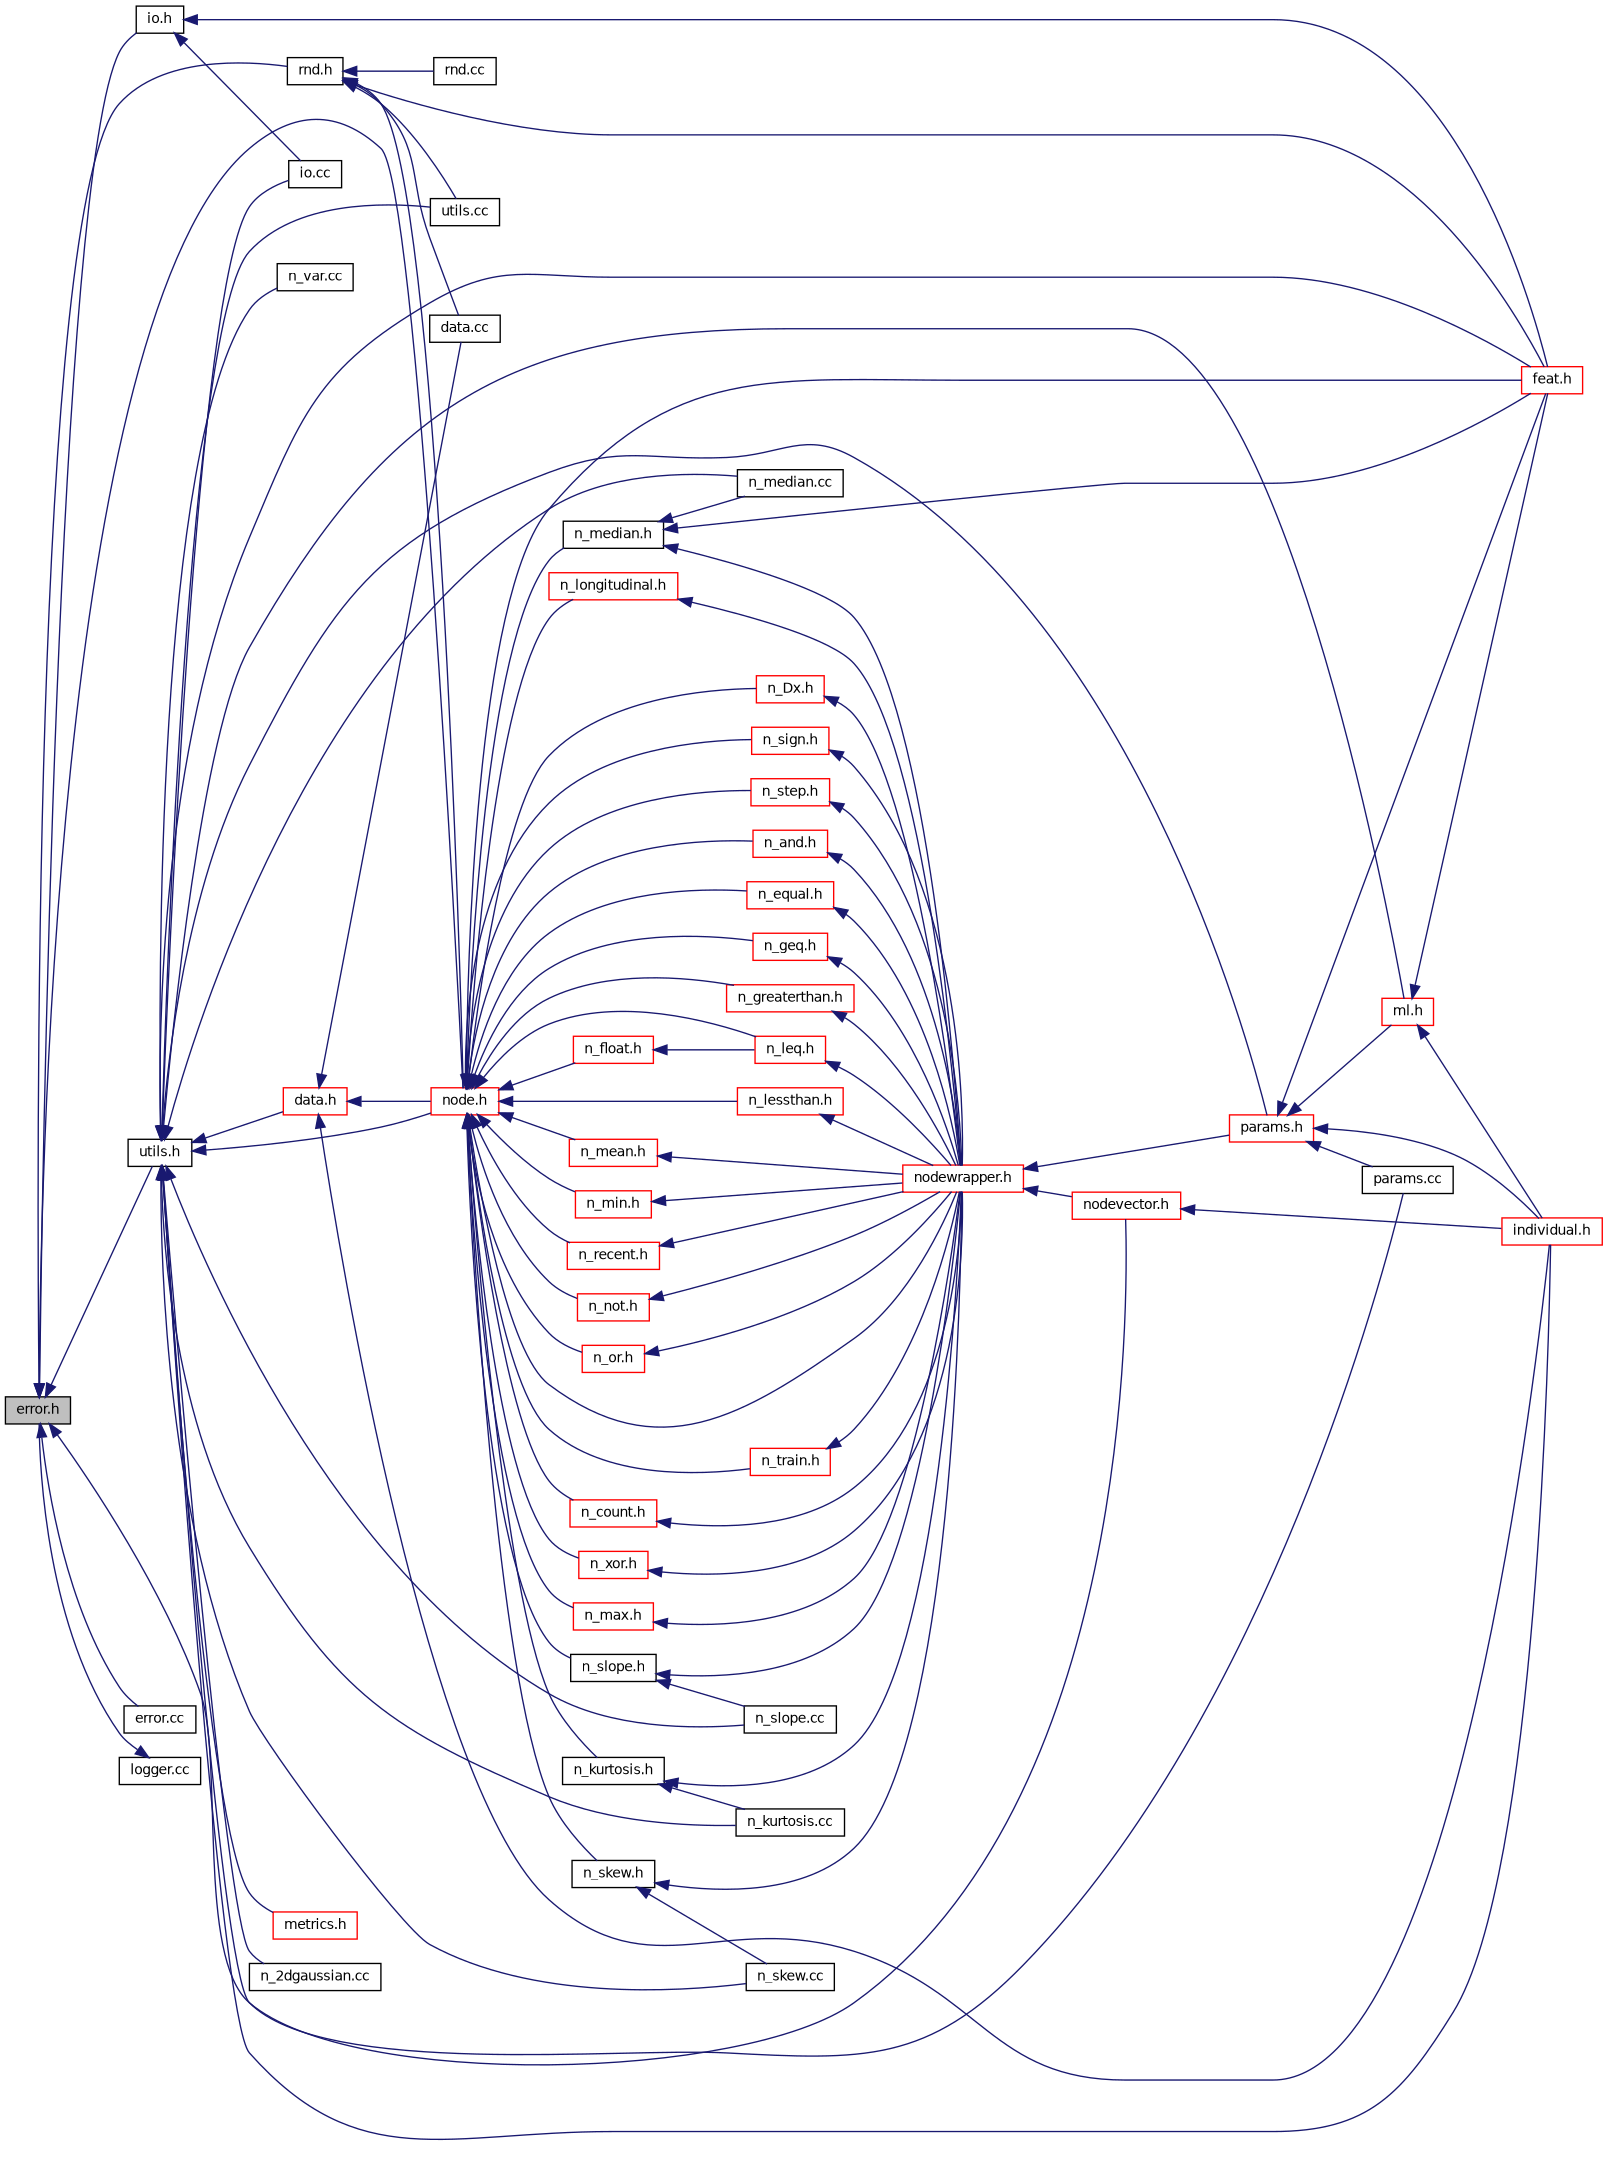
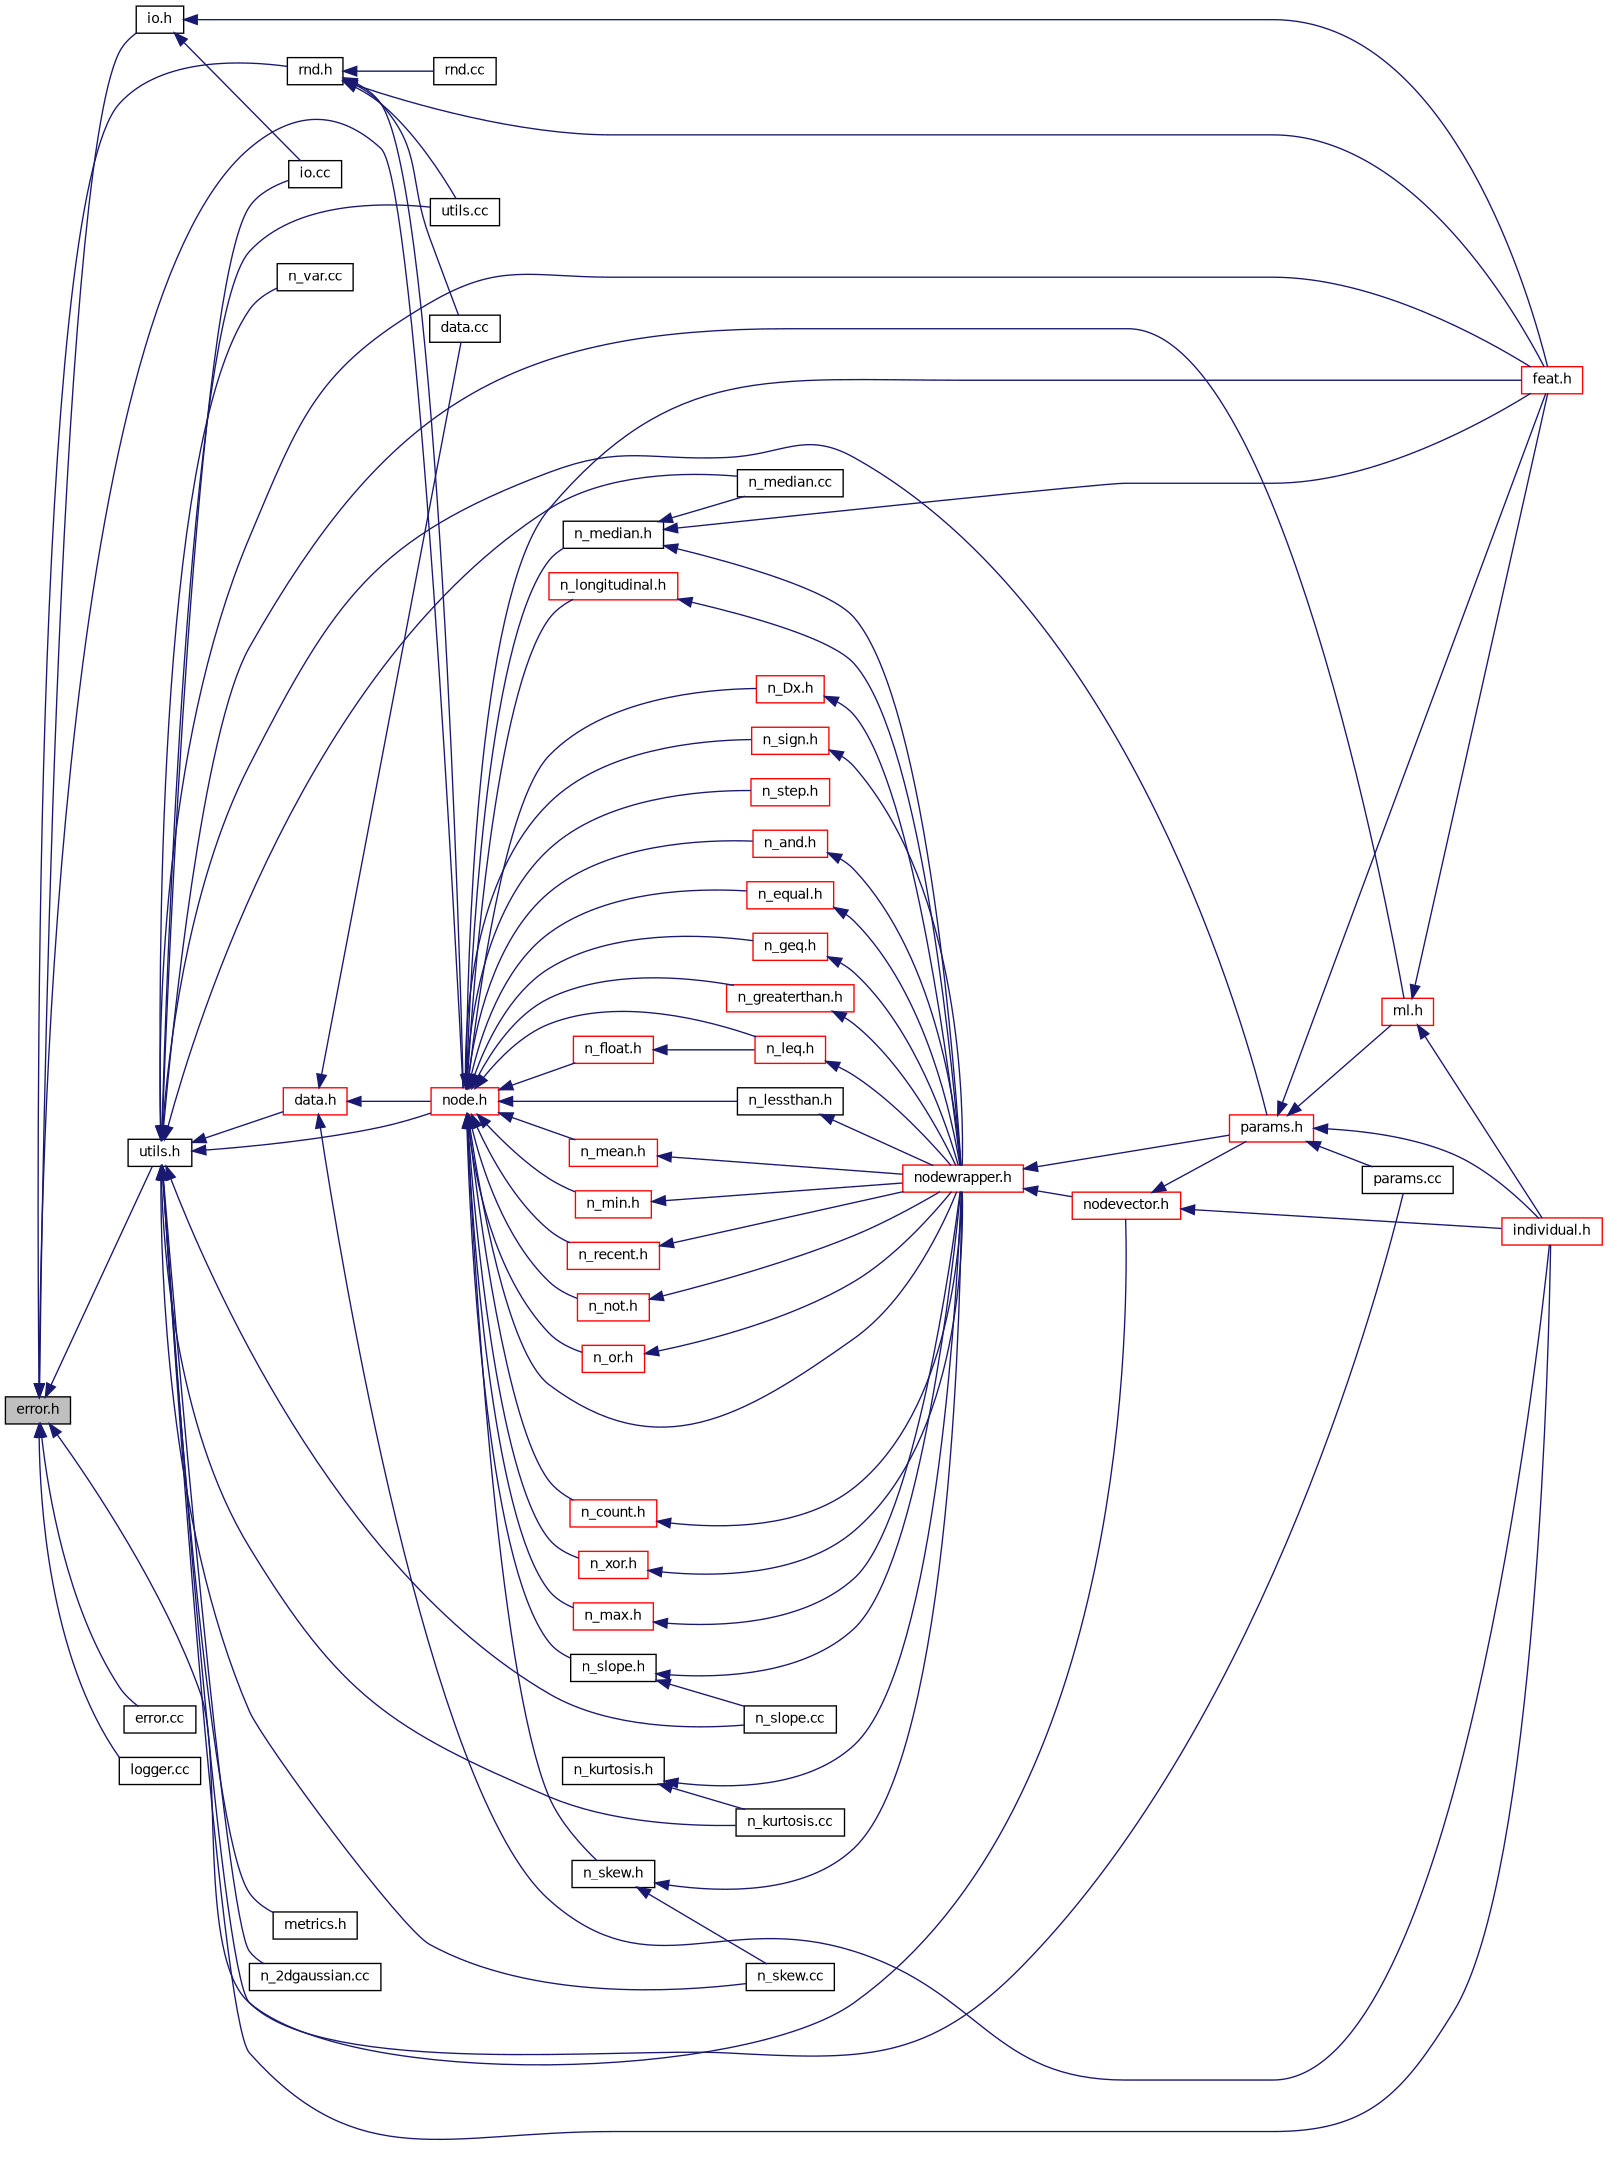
(912, 911) -> none
(790, 1101) -> (790, 1101)
none -> (1205, 1164)
(500, 1453) -> none
(790, 1462) -> none
(61, 1596) -> (57, 1604)
(315, 1925) -> (315, 1925)
